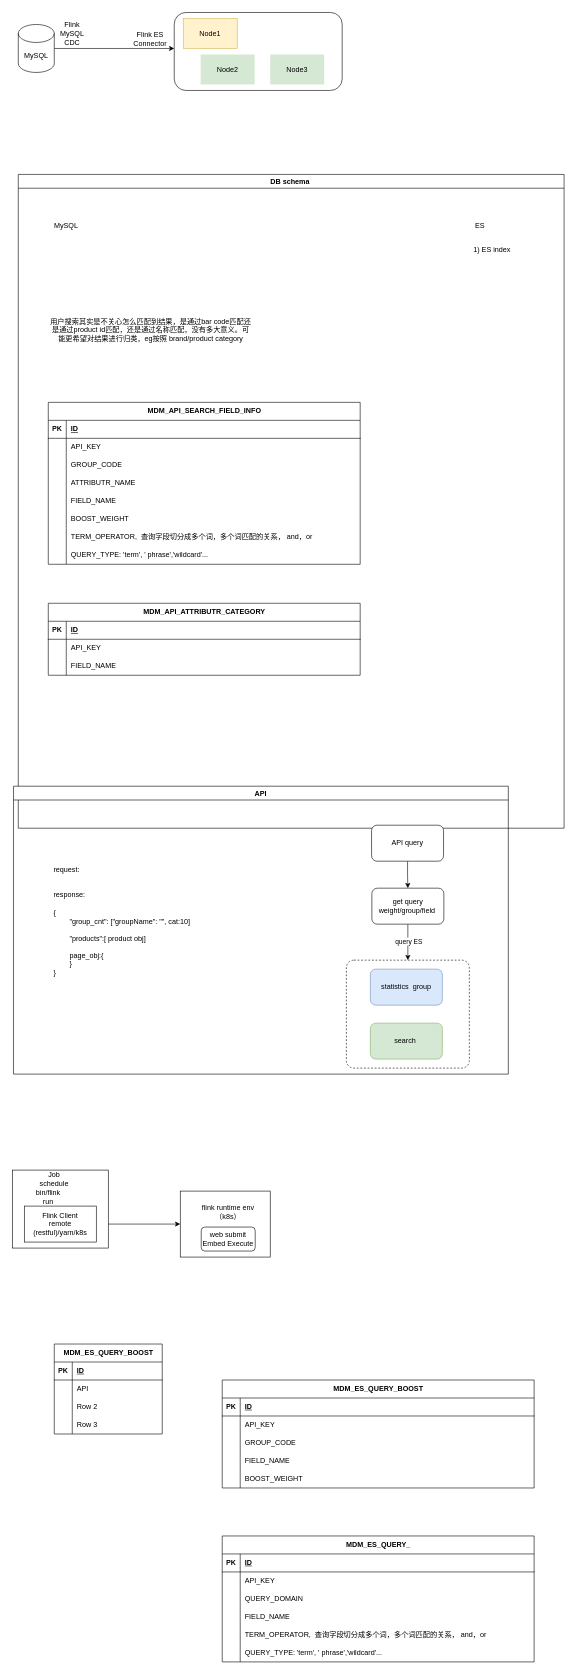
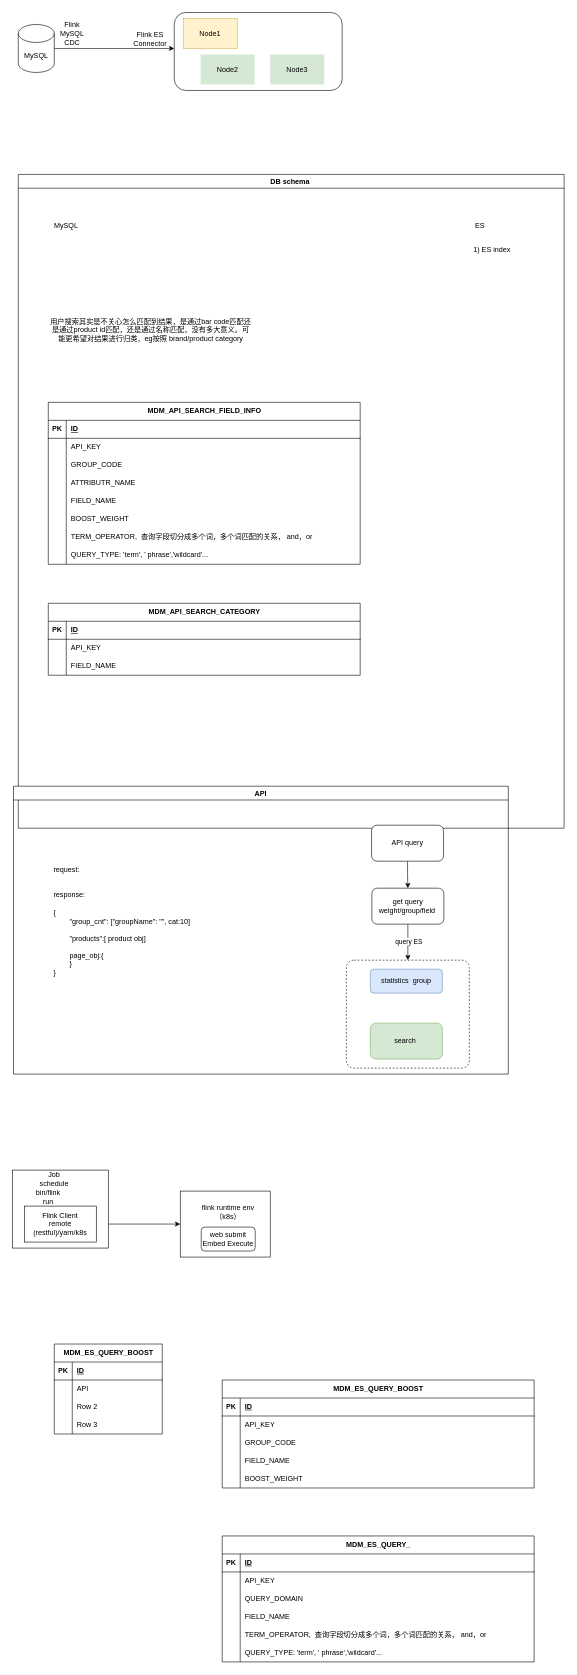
(205, 612) -> (205, 612)
(407, 987) -> (407, 981)
